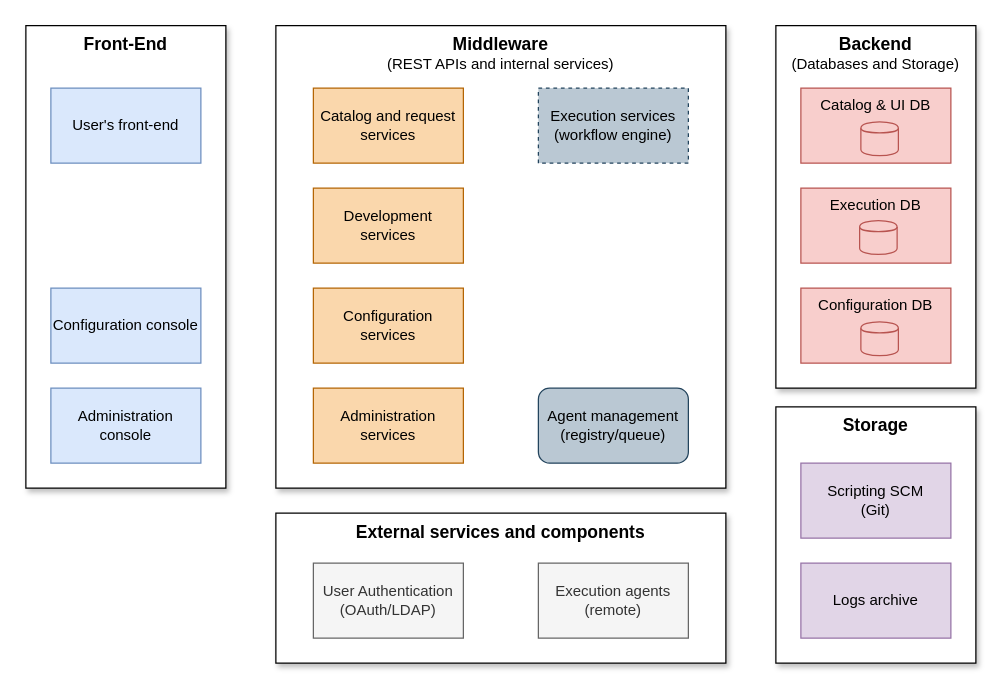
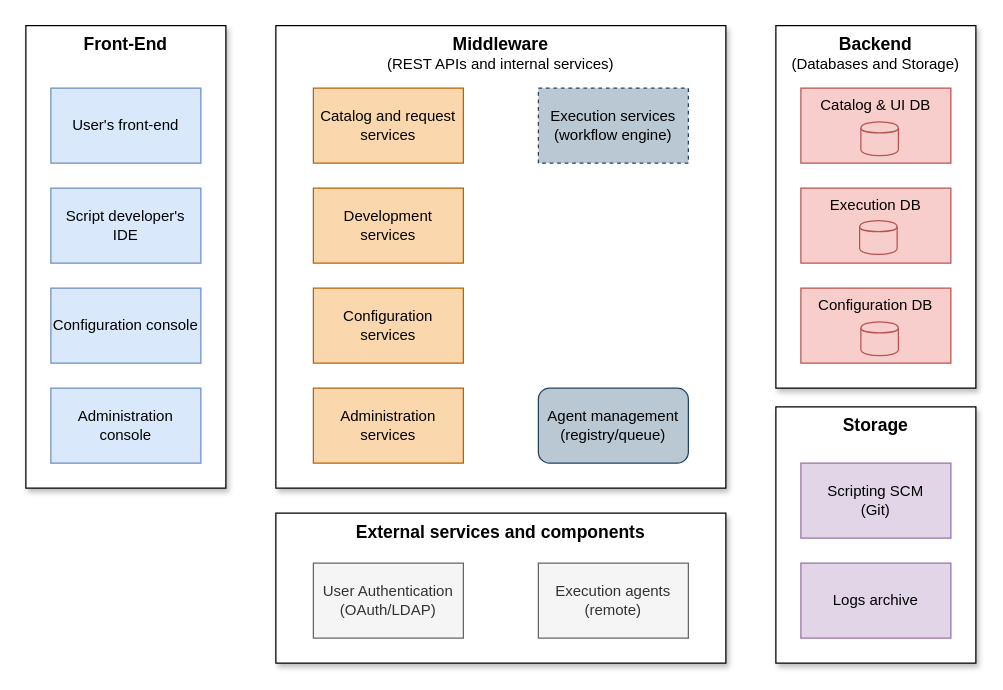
none -> (126, 226)
